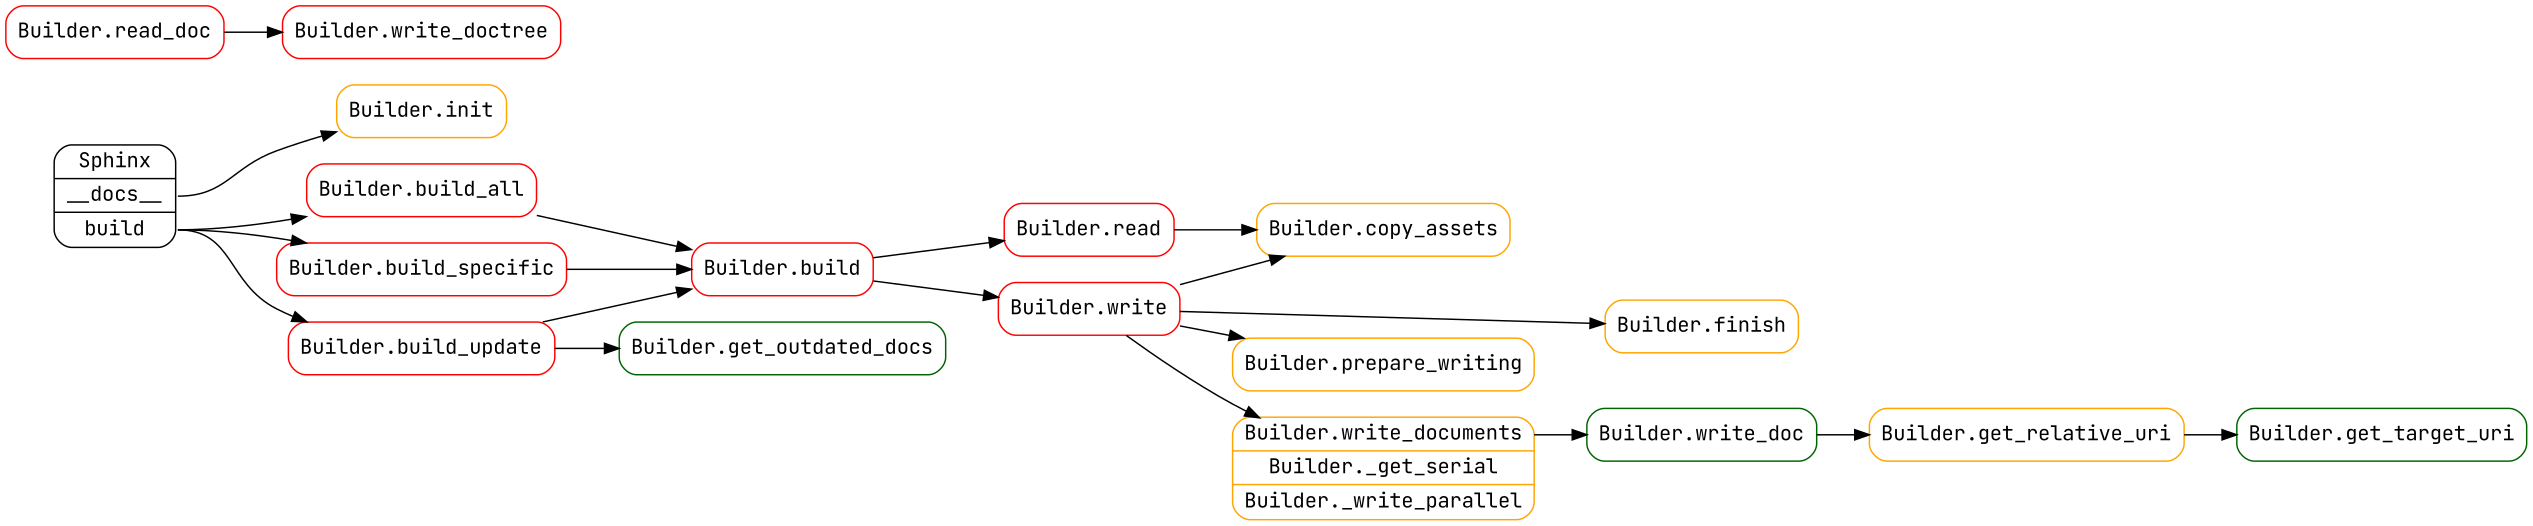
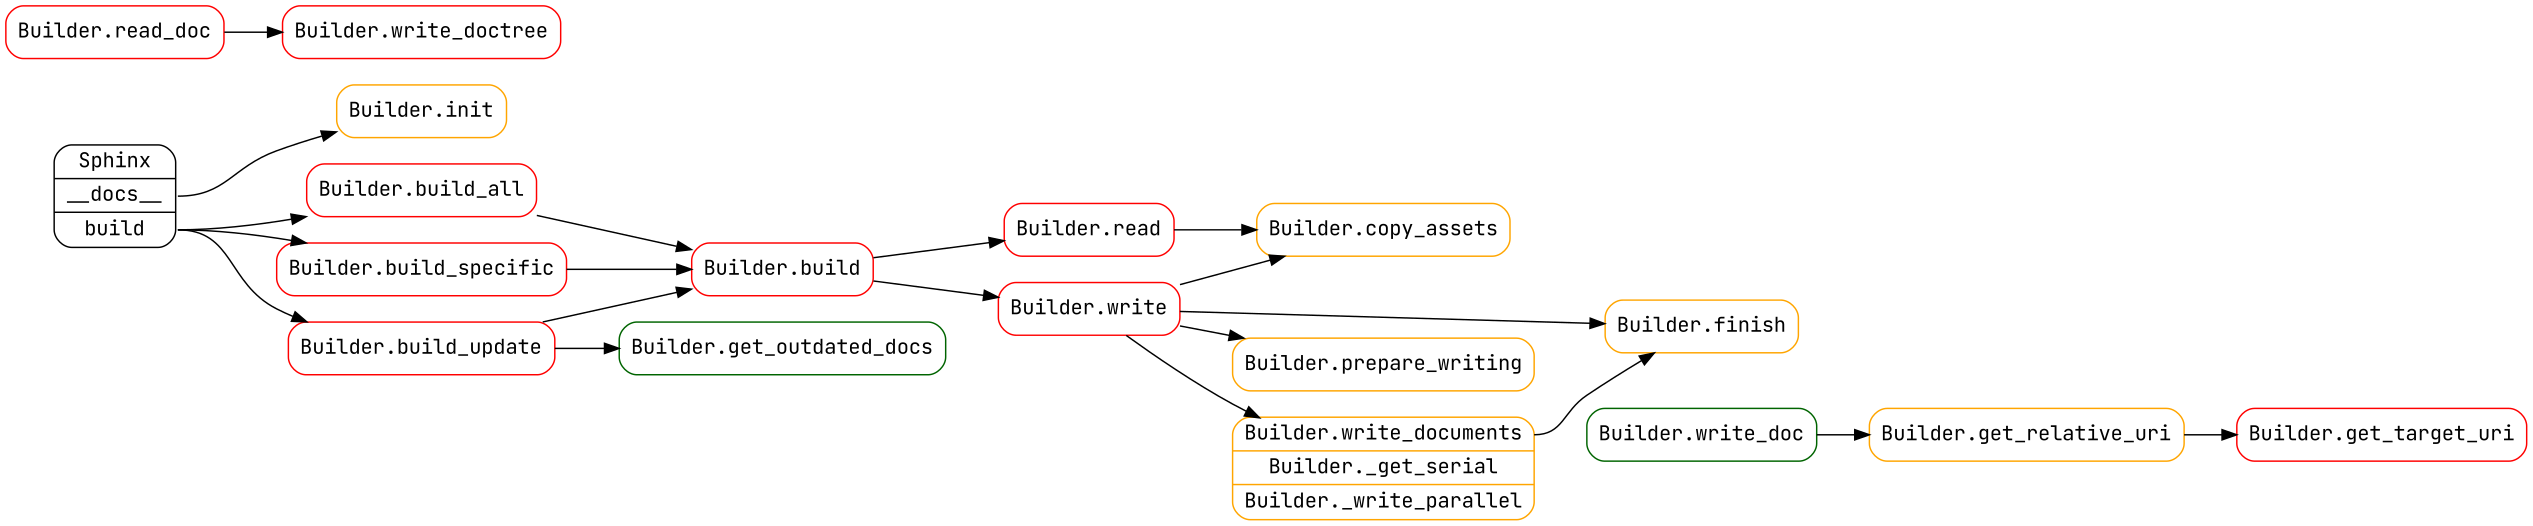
(1553, 435) -> (1586, 396)
(2382, 435) -> (2382, 435)
